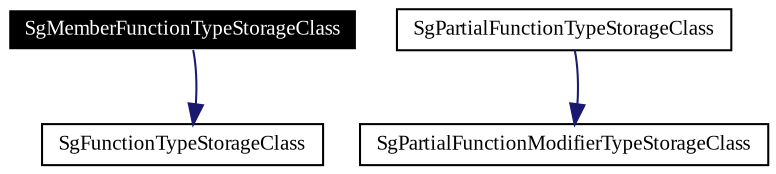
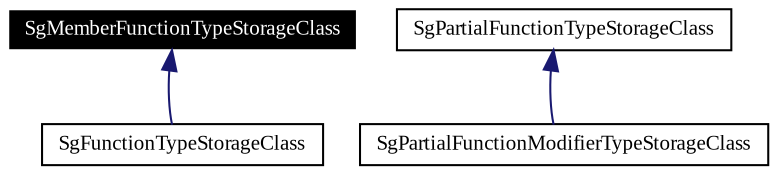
(196, 77) -> (169, 98)
(578, 77) -> (551, 98)
